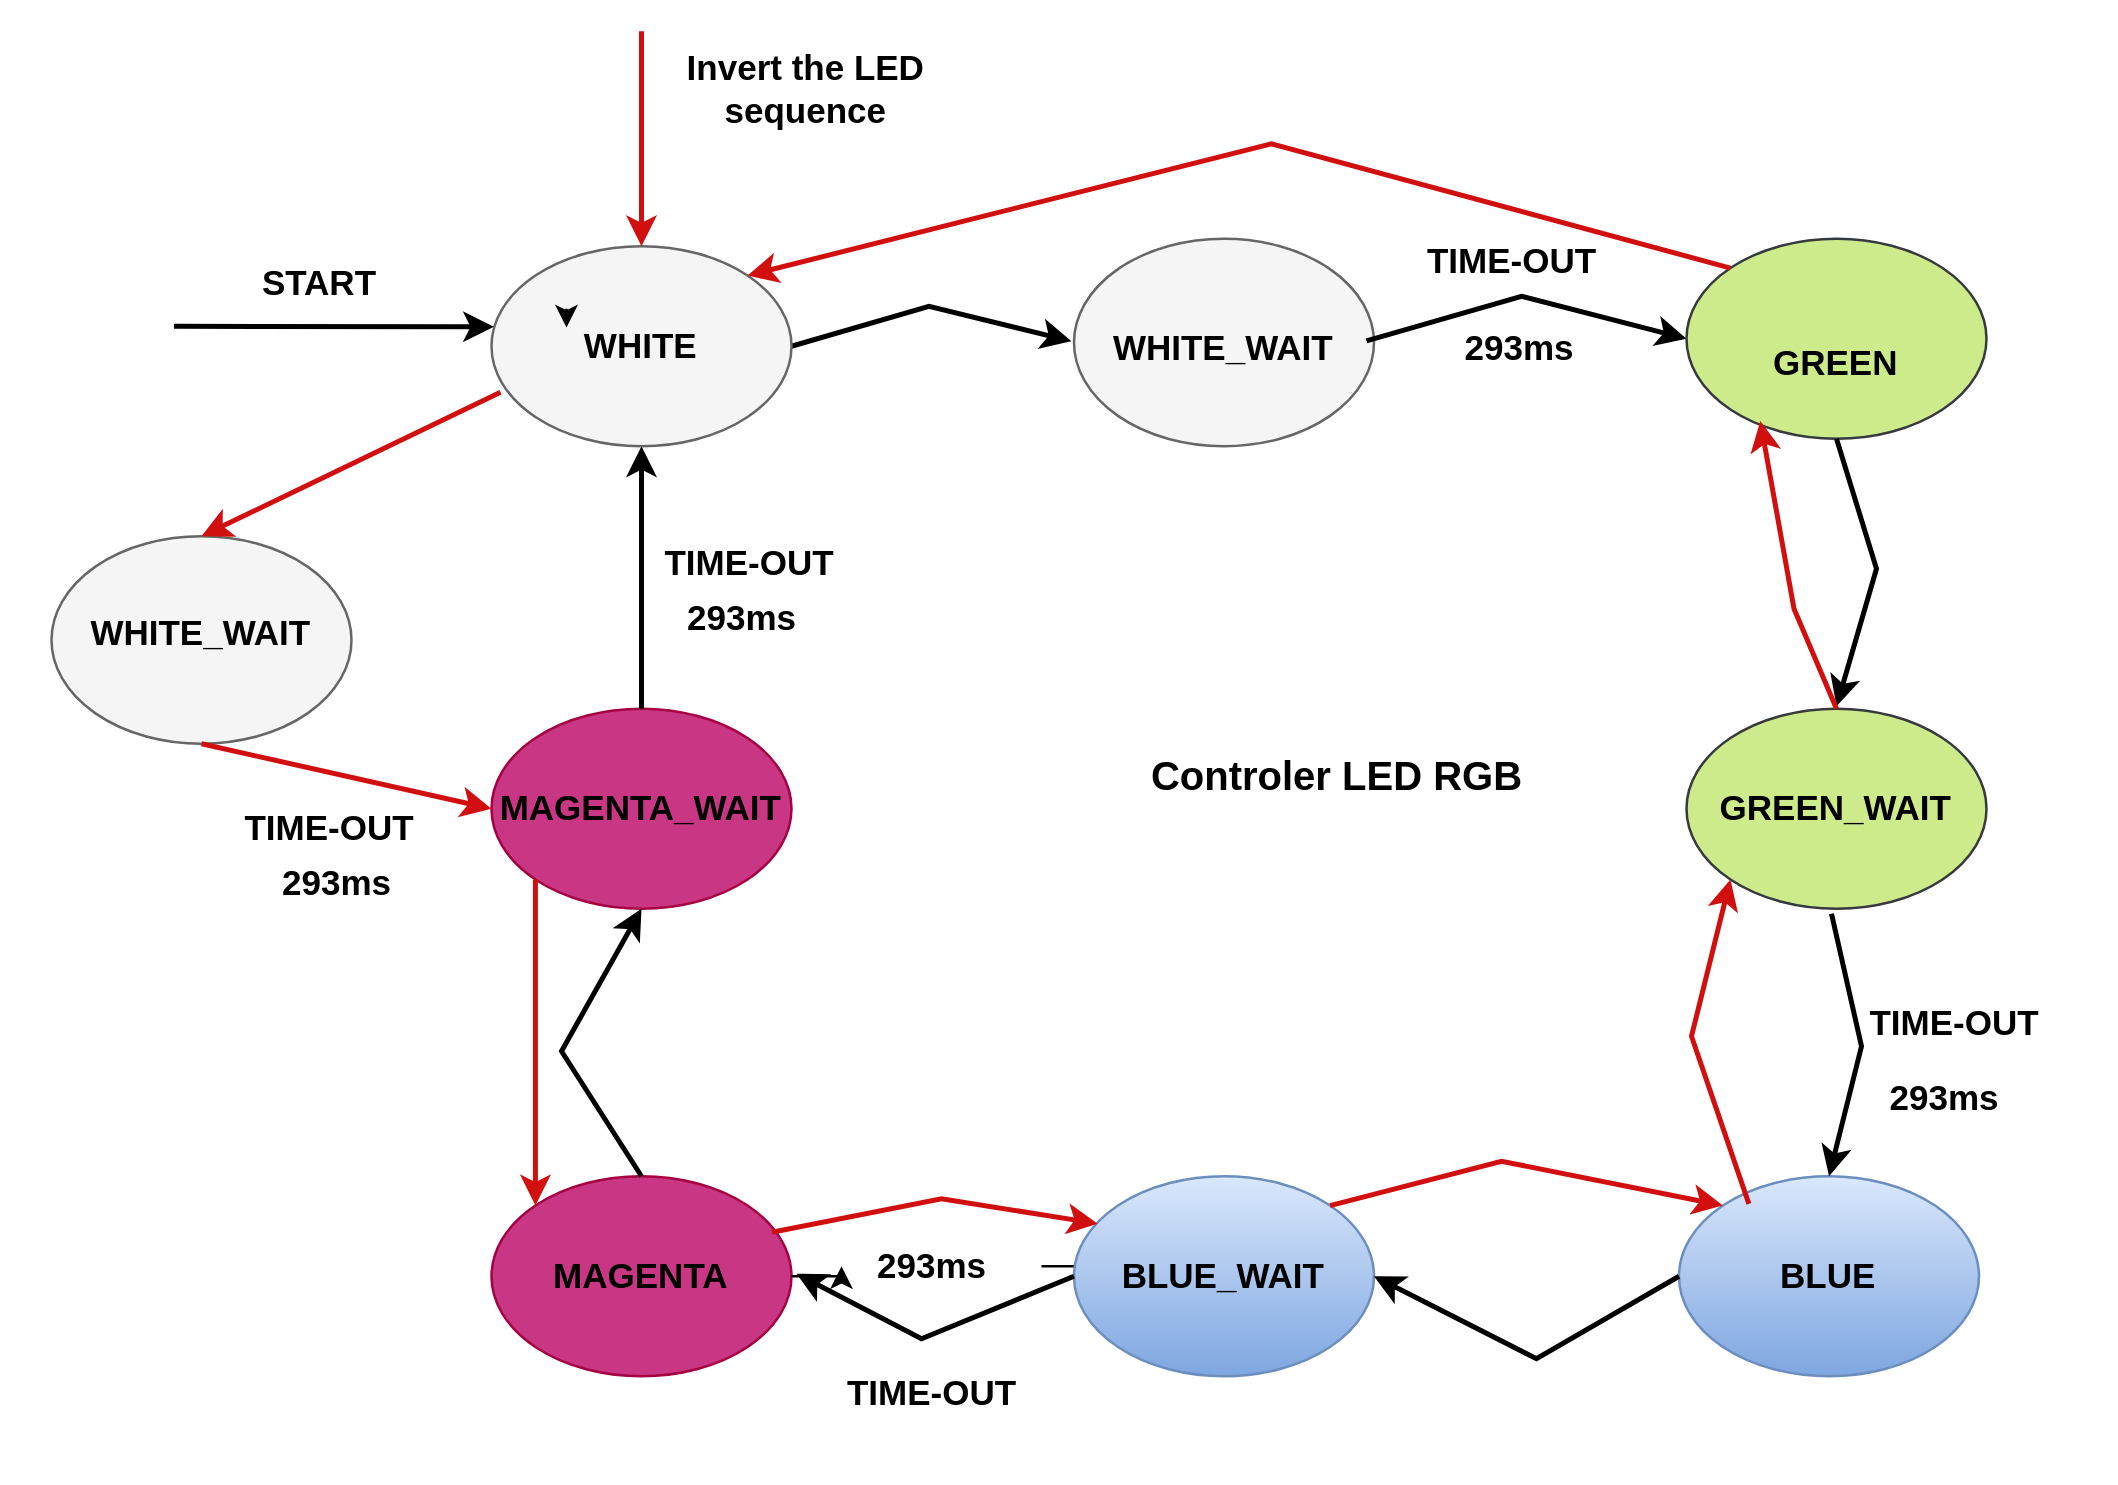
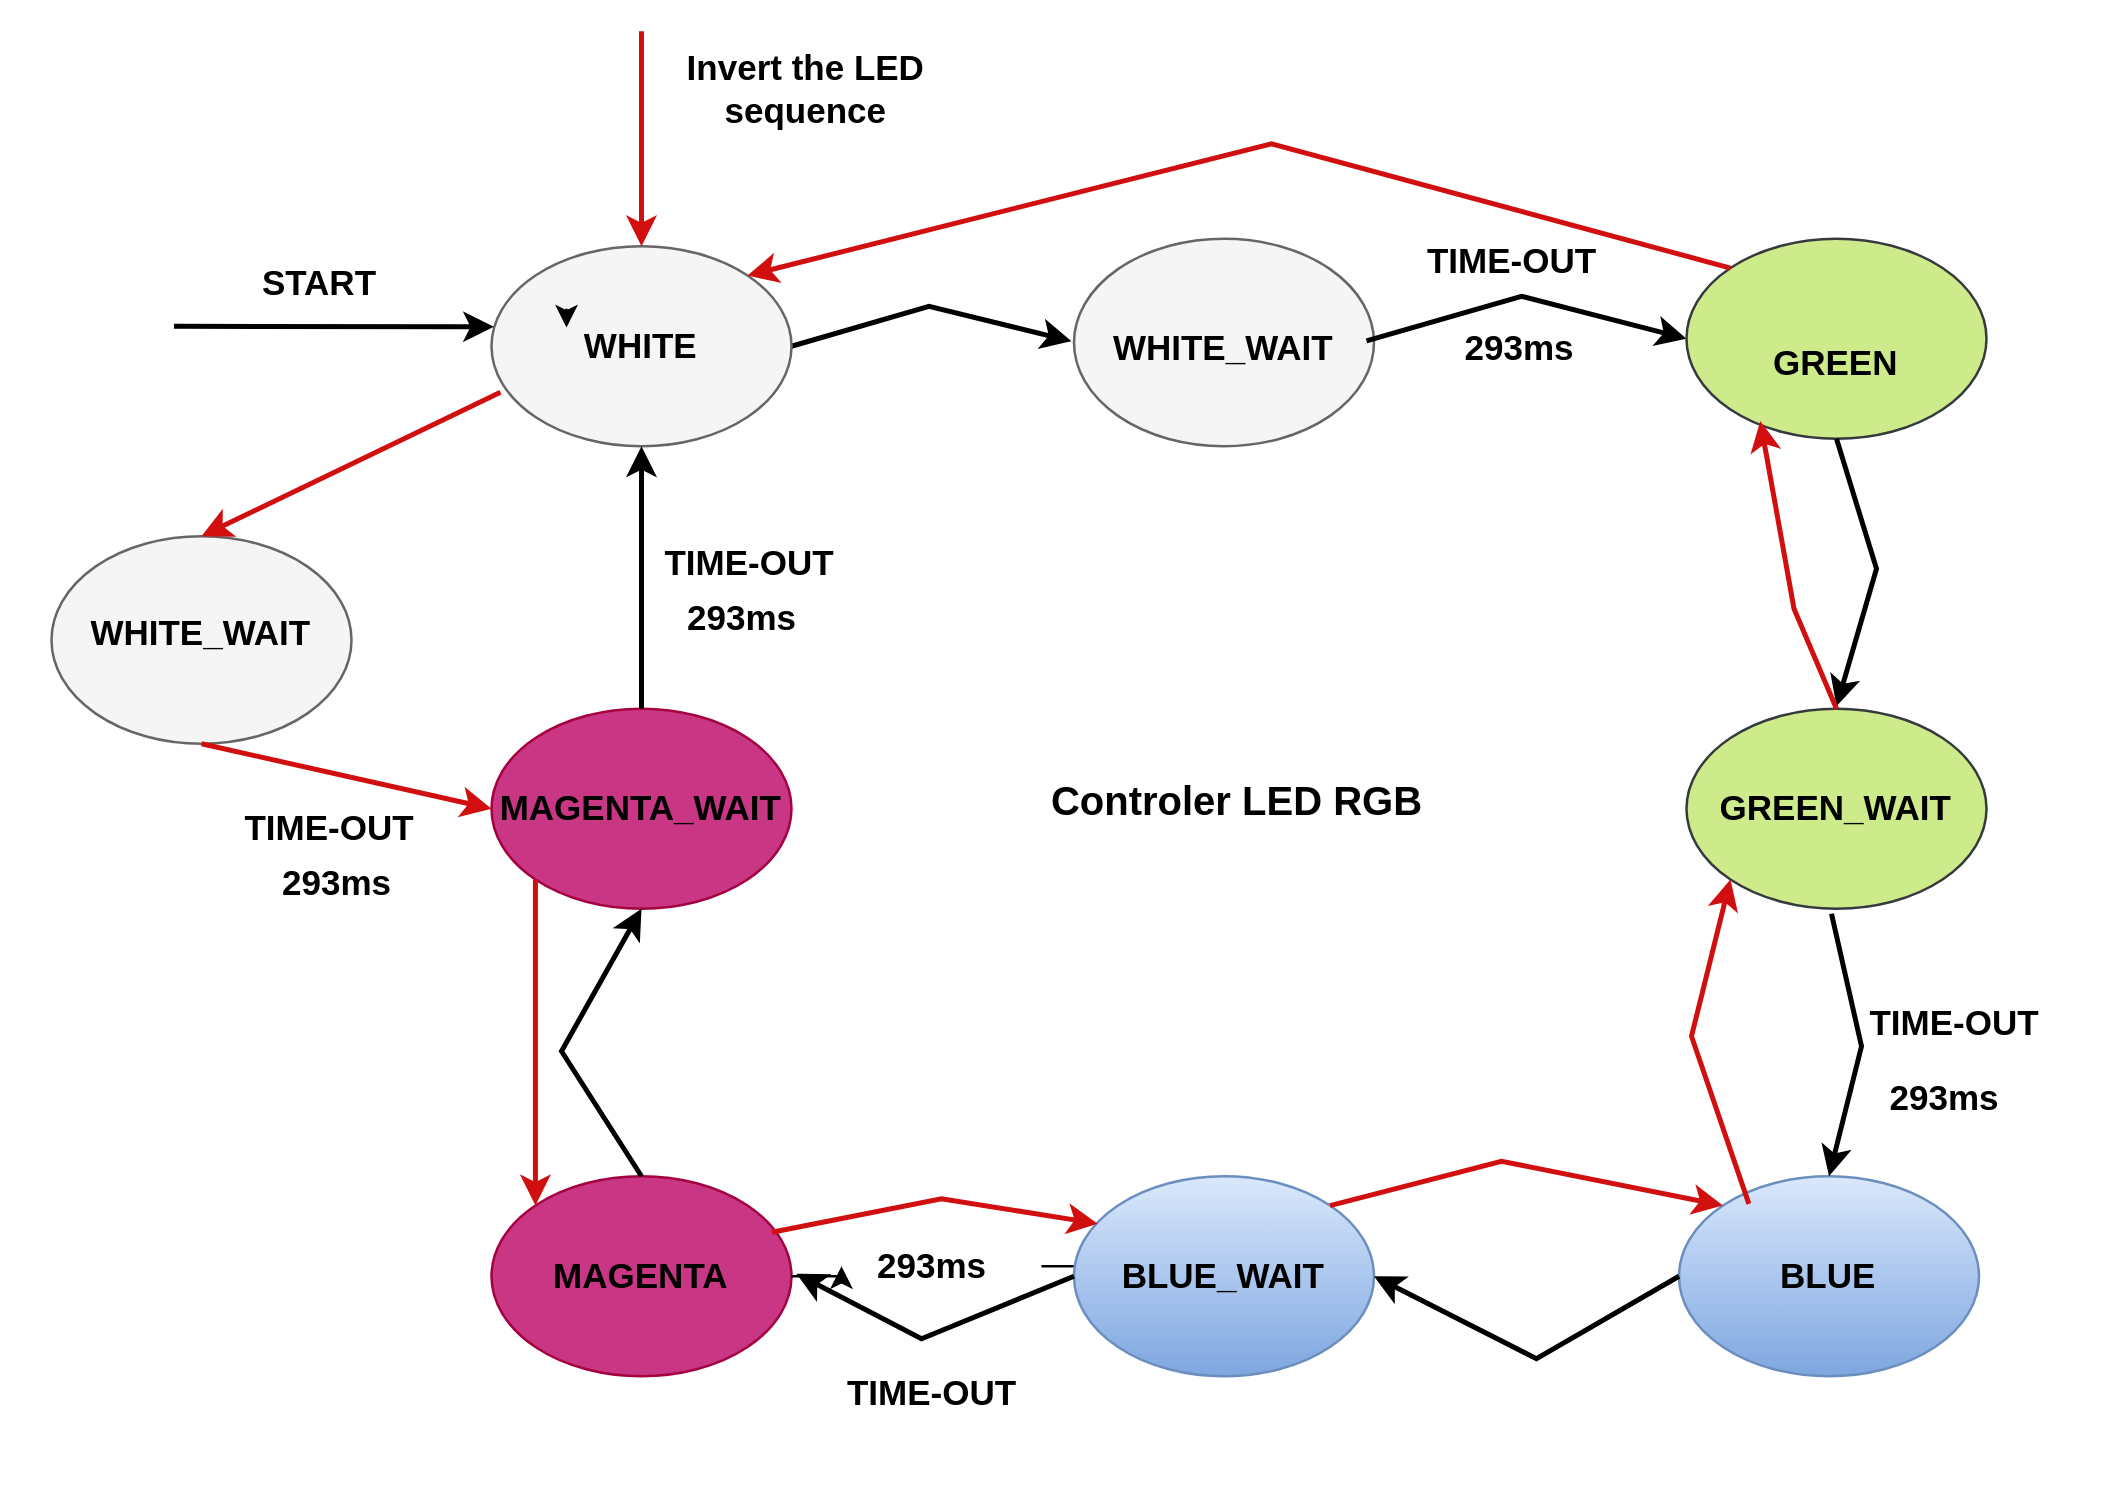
(1338, 776) -> (1238, 801)
